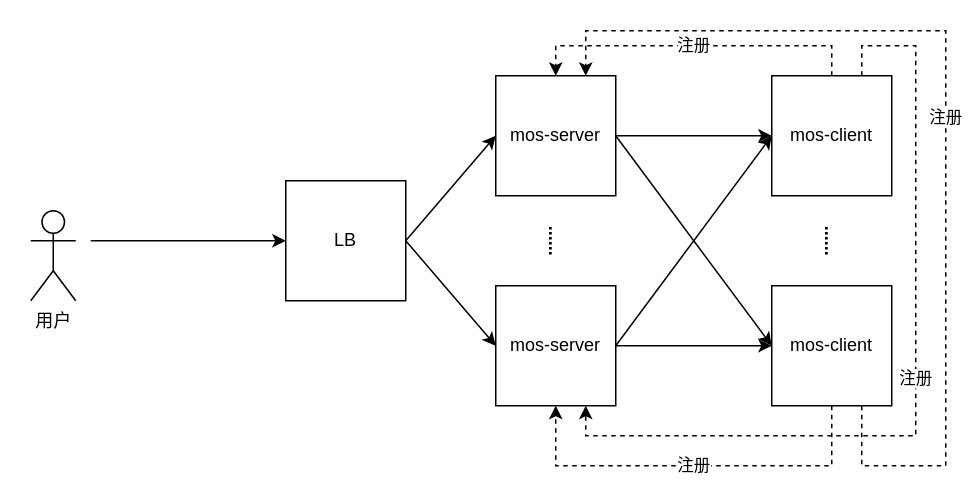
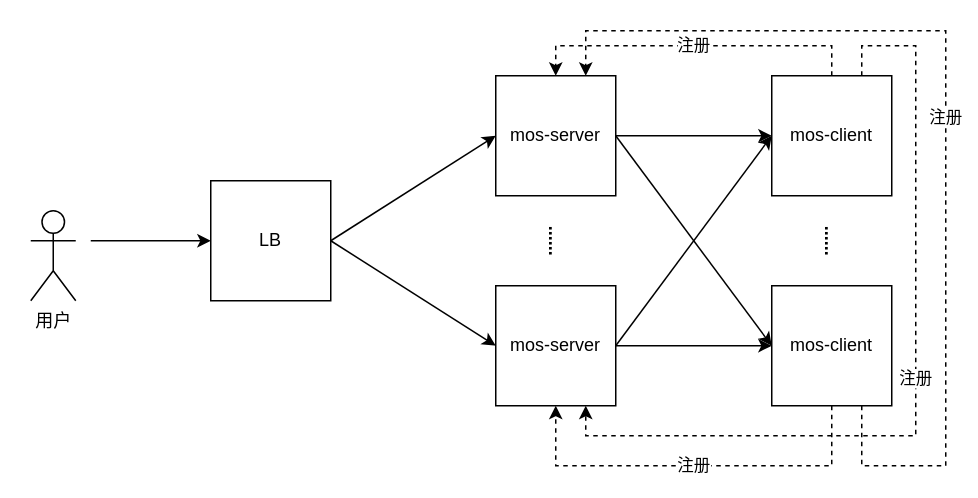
(346, 241) -> (271, 241)
